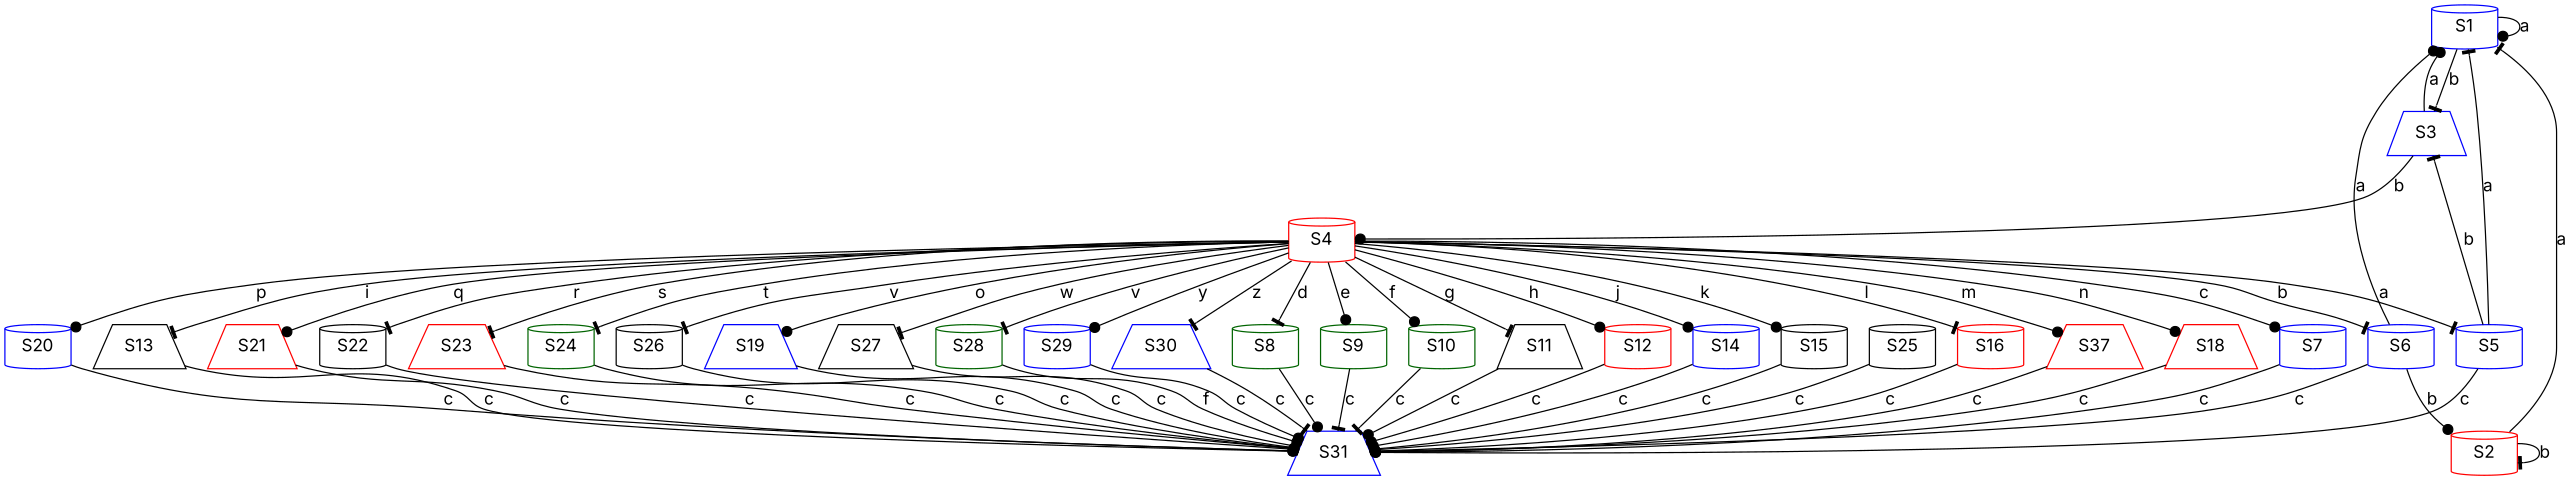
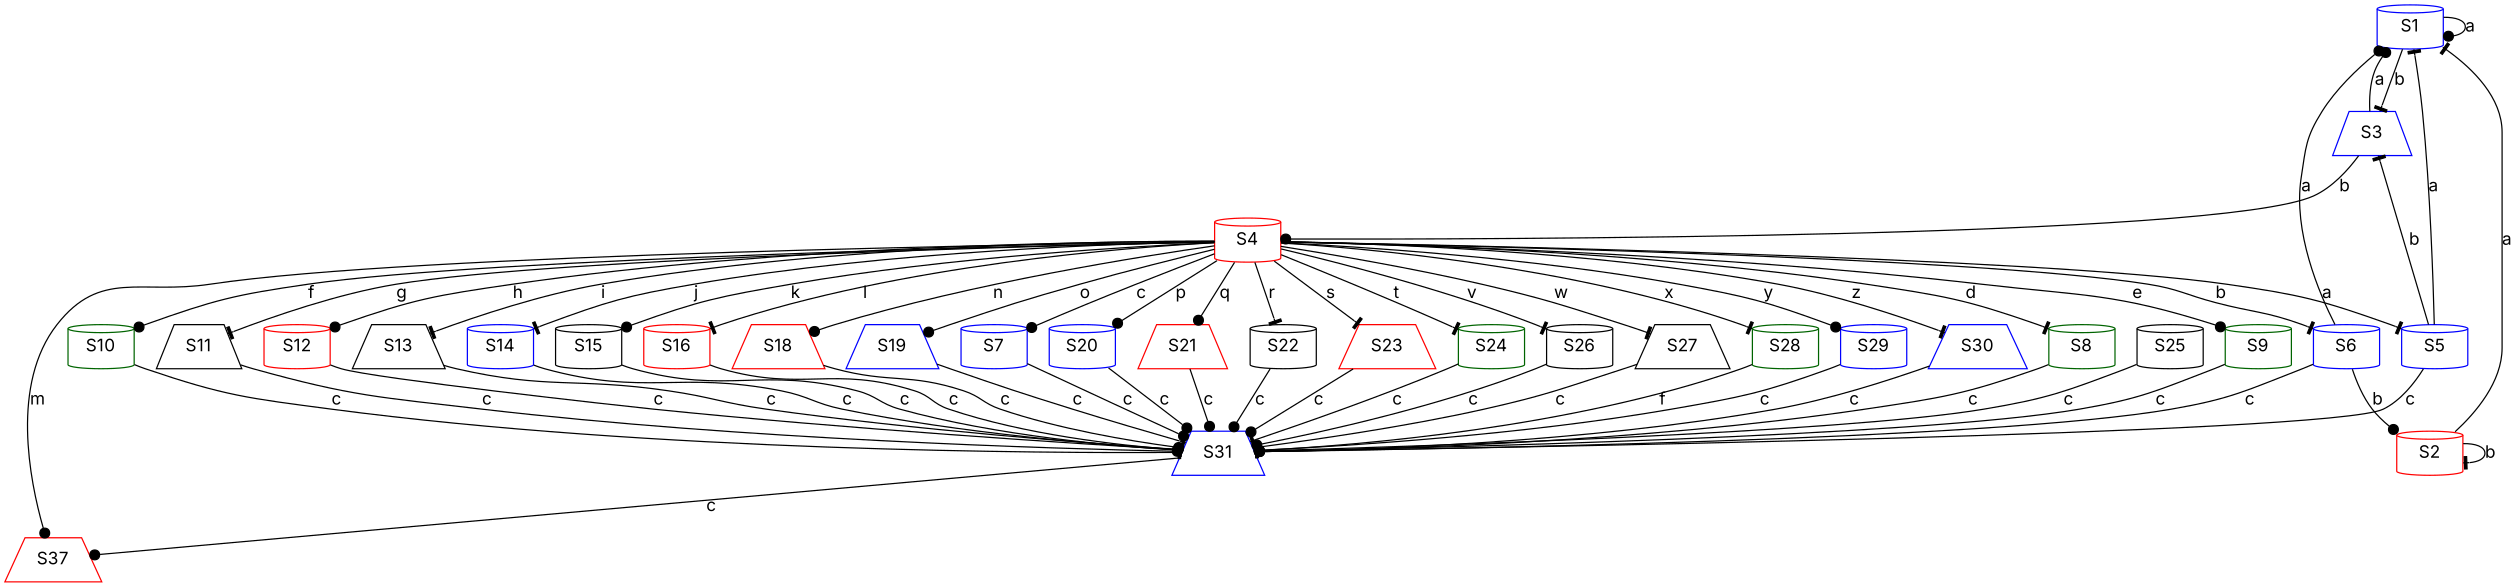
(1521, 277) -> (873, 261)
(1136, 293) -> (1669, 293)
(1835, 420) -> (640, 506)
